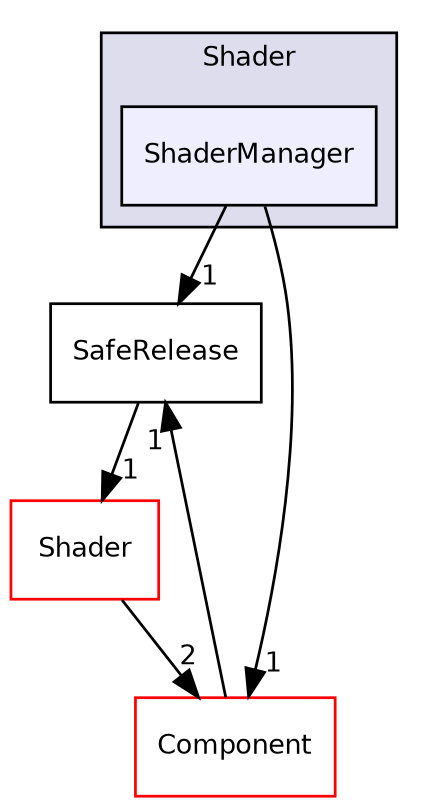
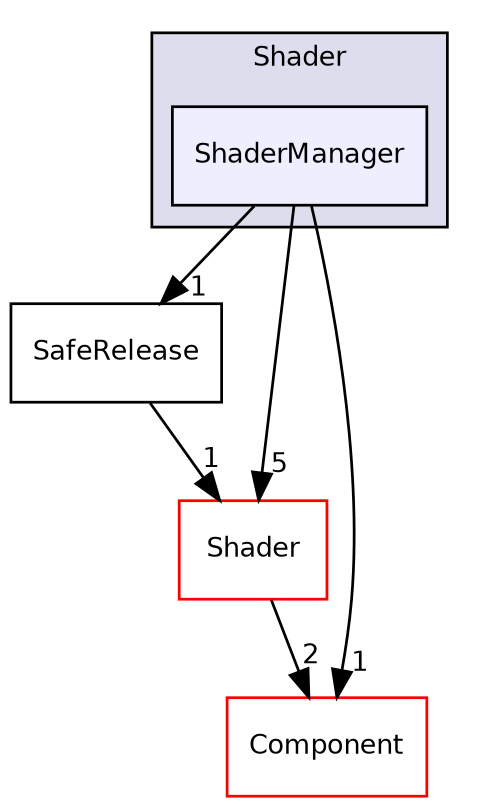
none -> (278, 339)
(198, 563) -> none
